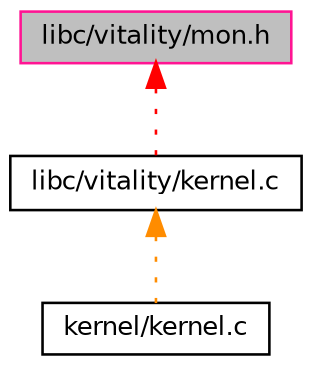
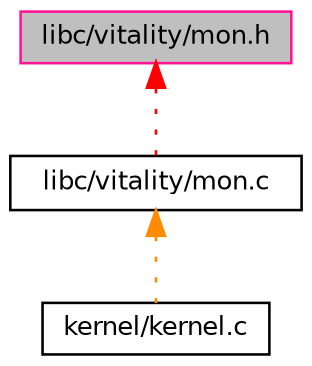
(156, 183) -> (156, 183)
